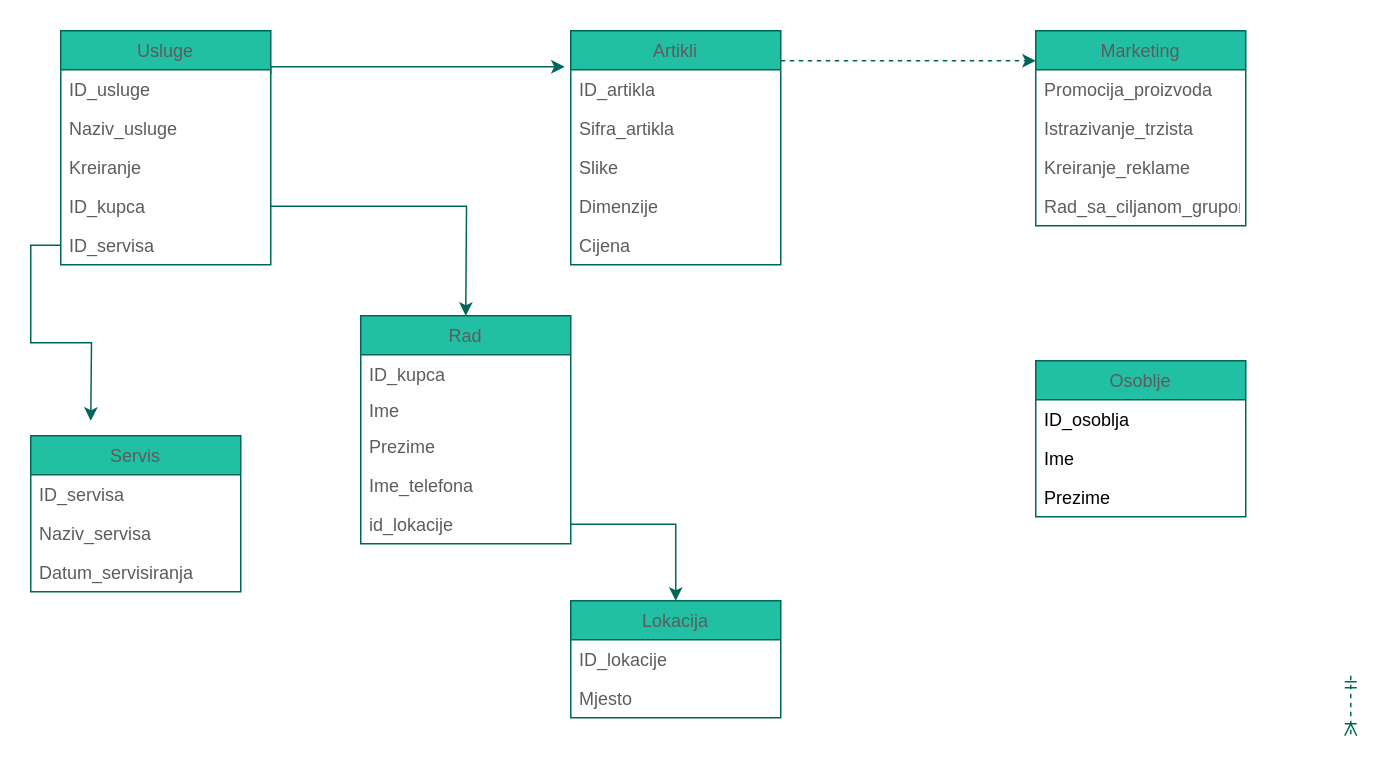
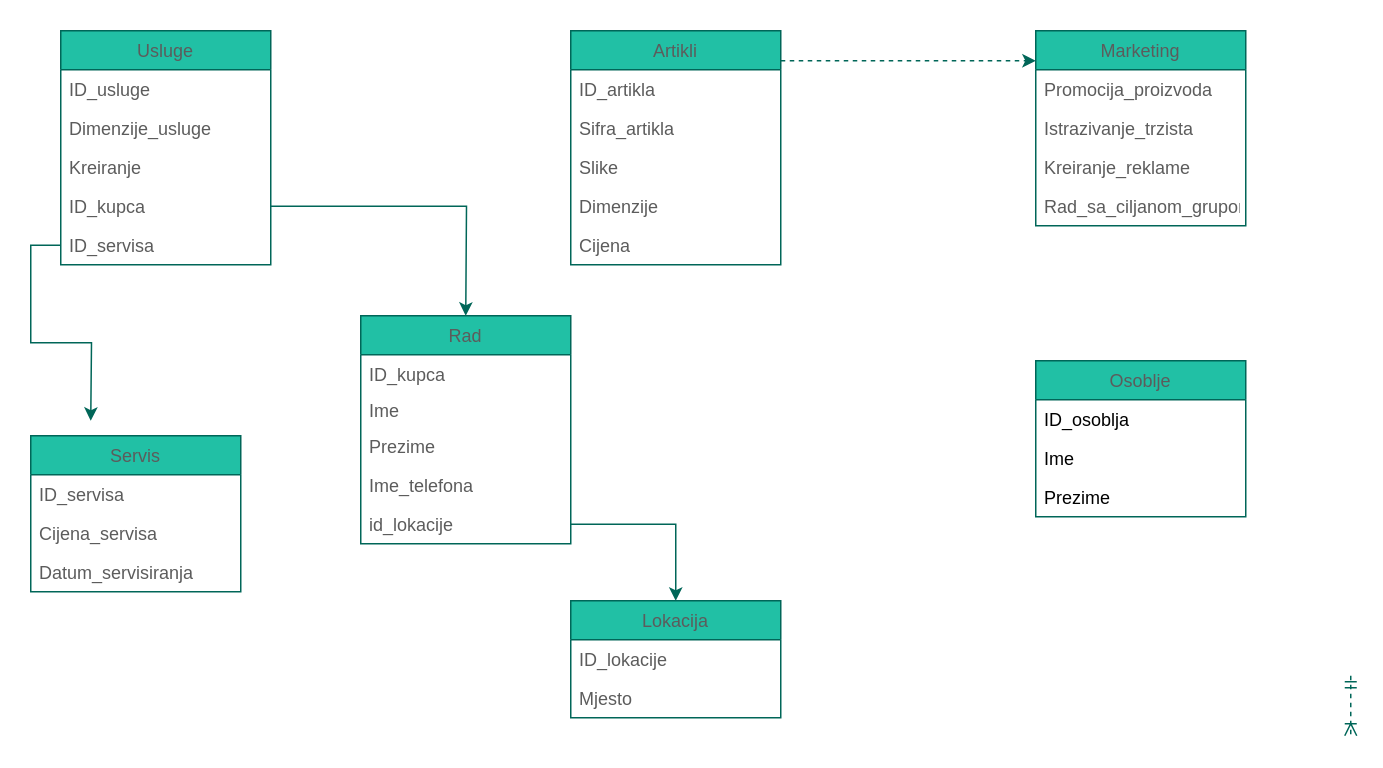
(412, 67) -> none
(125, 129) -> (143, 129)
(100, 534) -> (105, 534)
